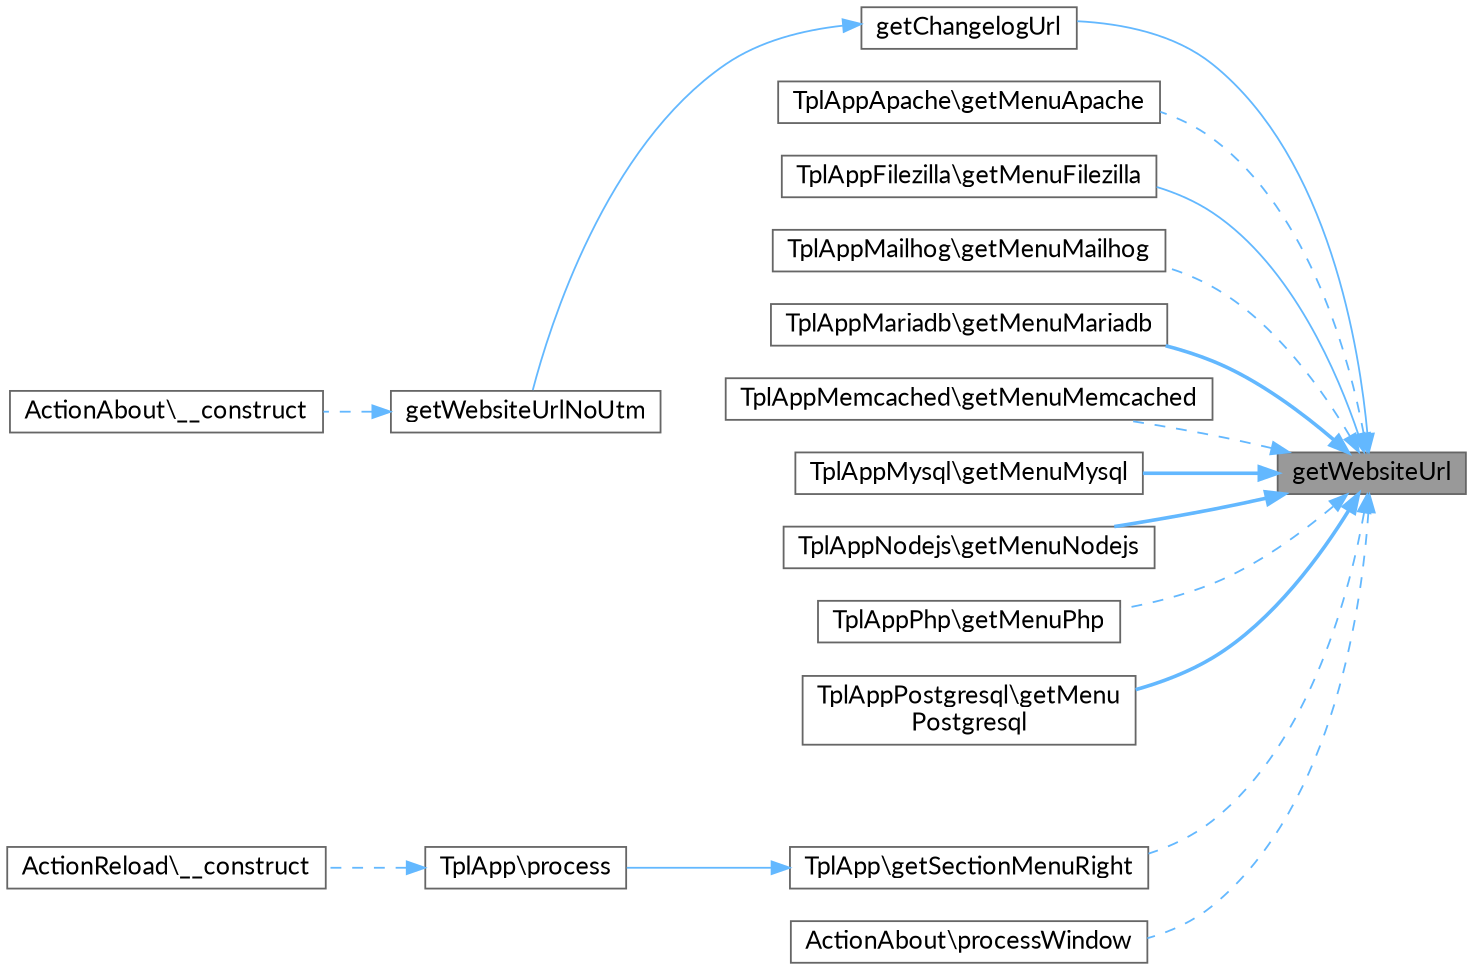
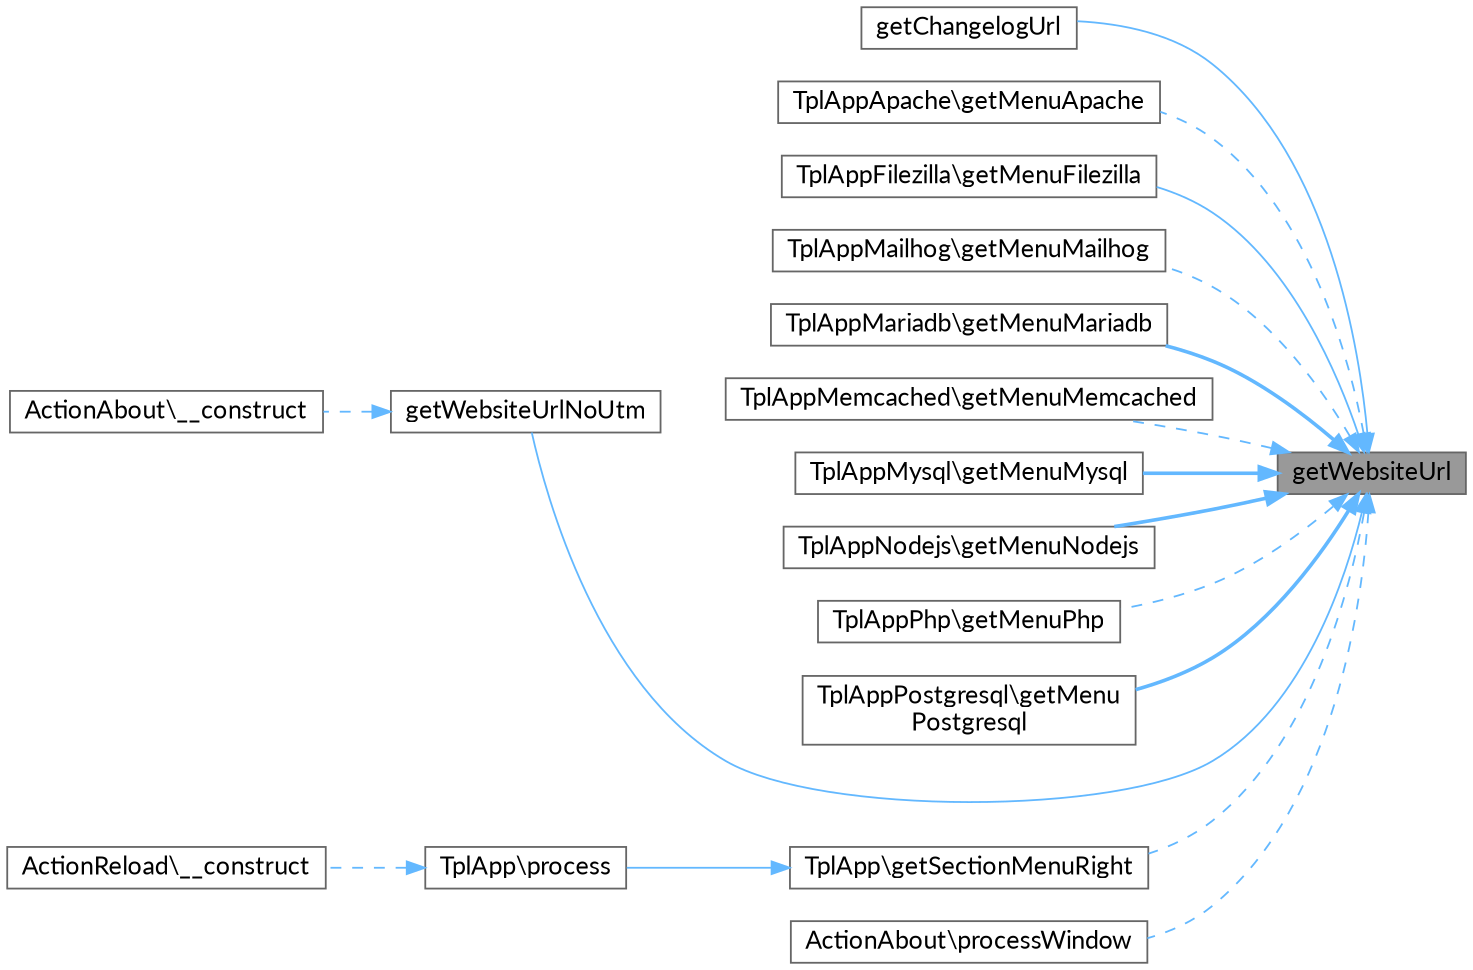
(636, 158) -> (922, 800)
